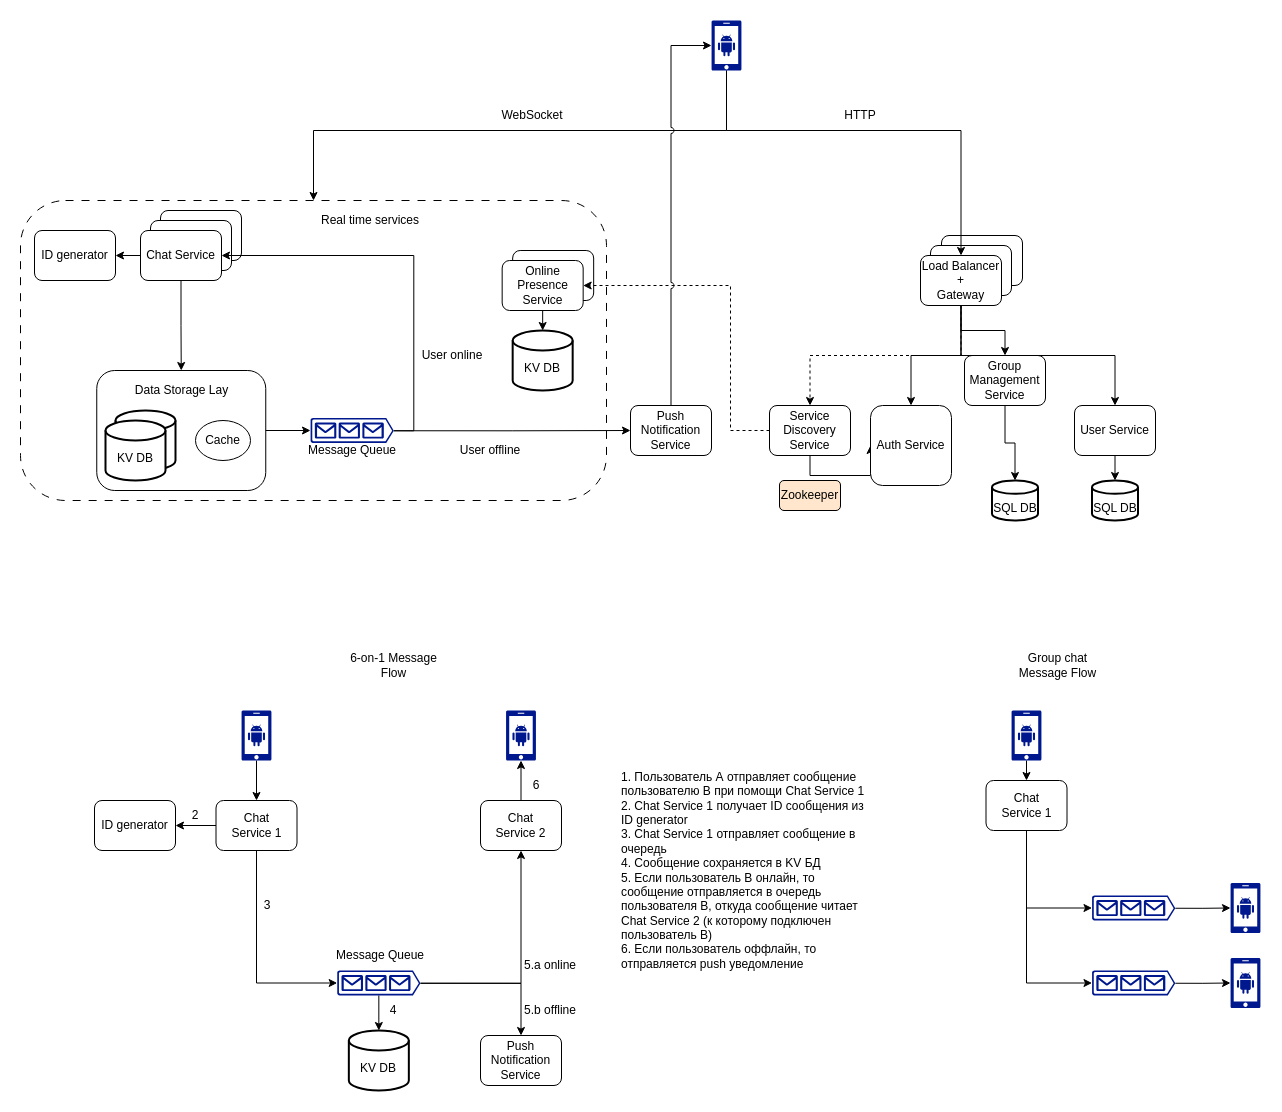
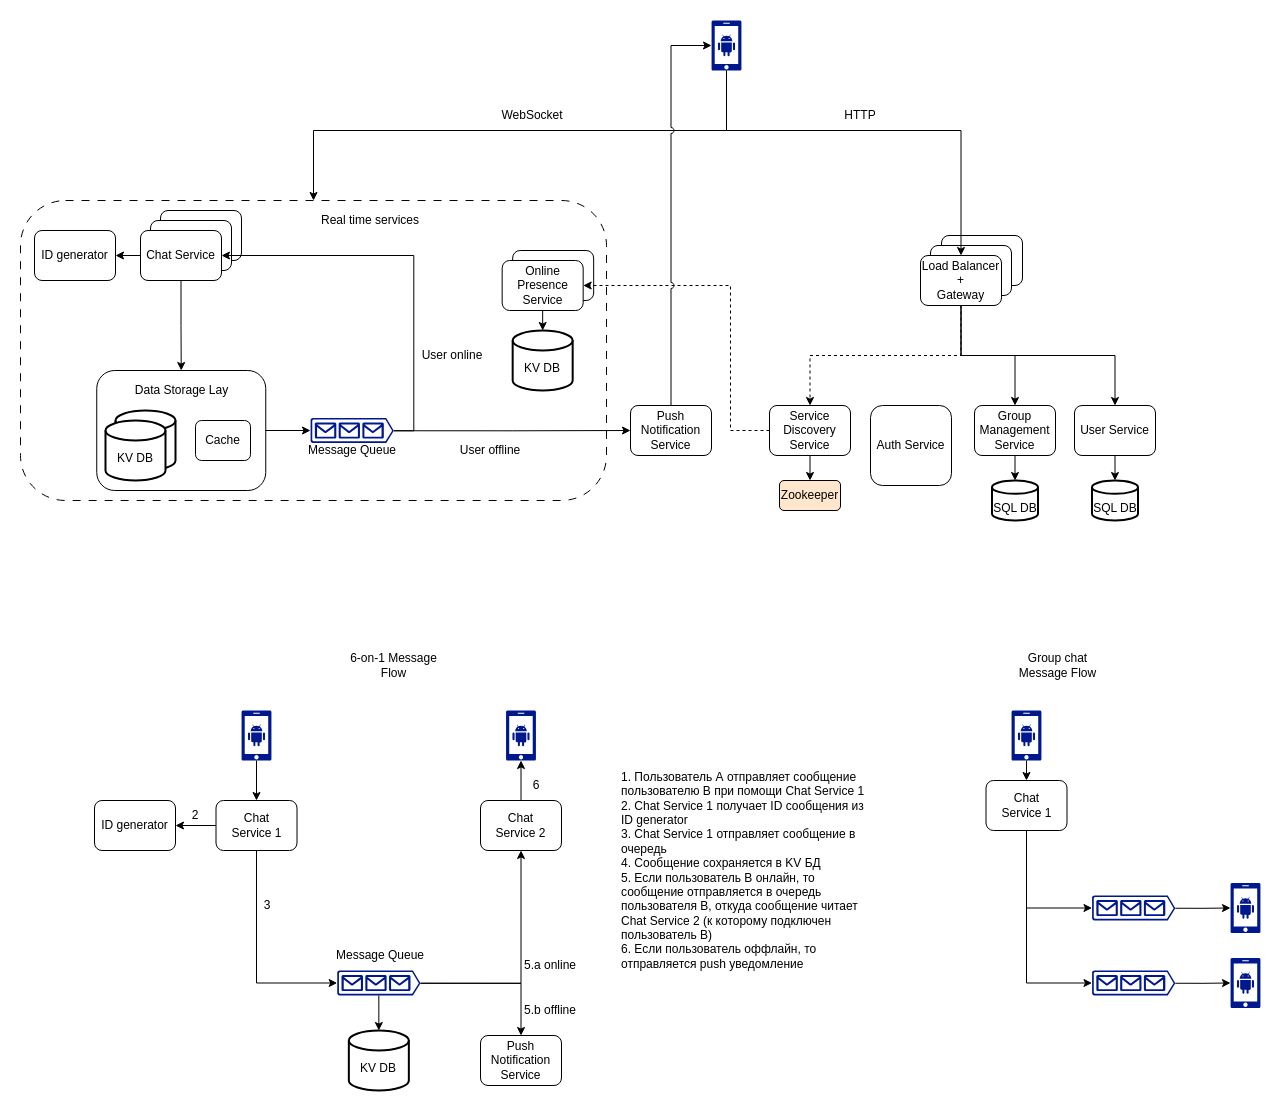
(911, 378) -> none
(1005, 381) -> (1015, 431)
(223, 441) -> (223, 441)
(838, 476) -> (810, 472)
(394, 1011) -> none
